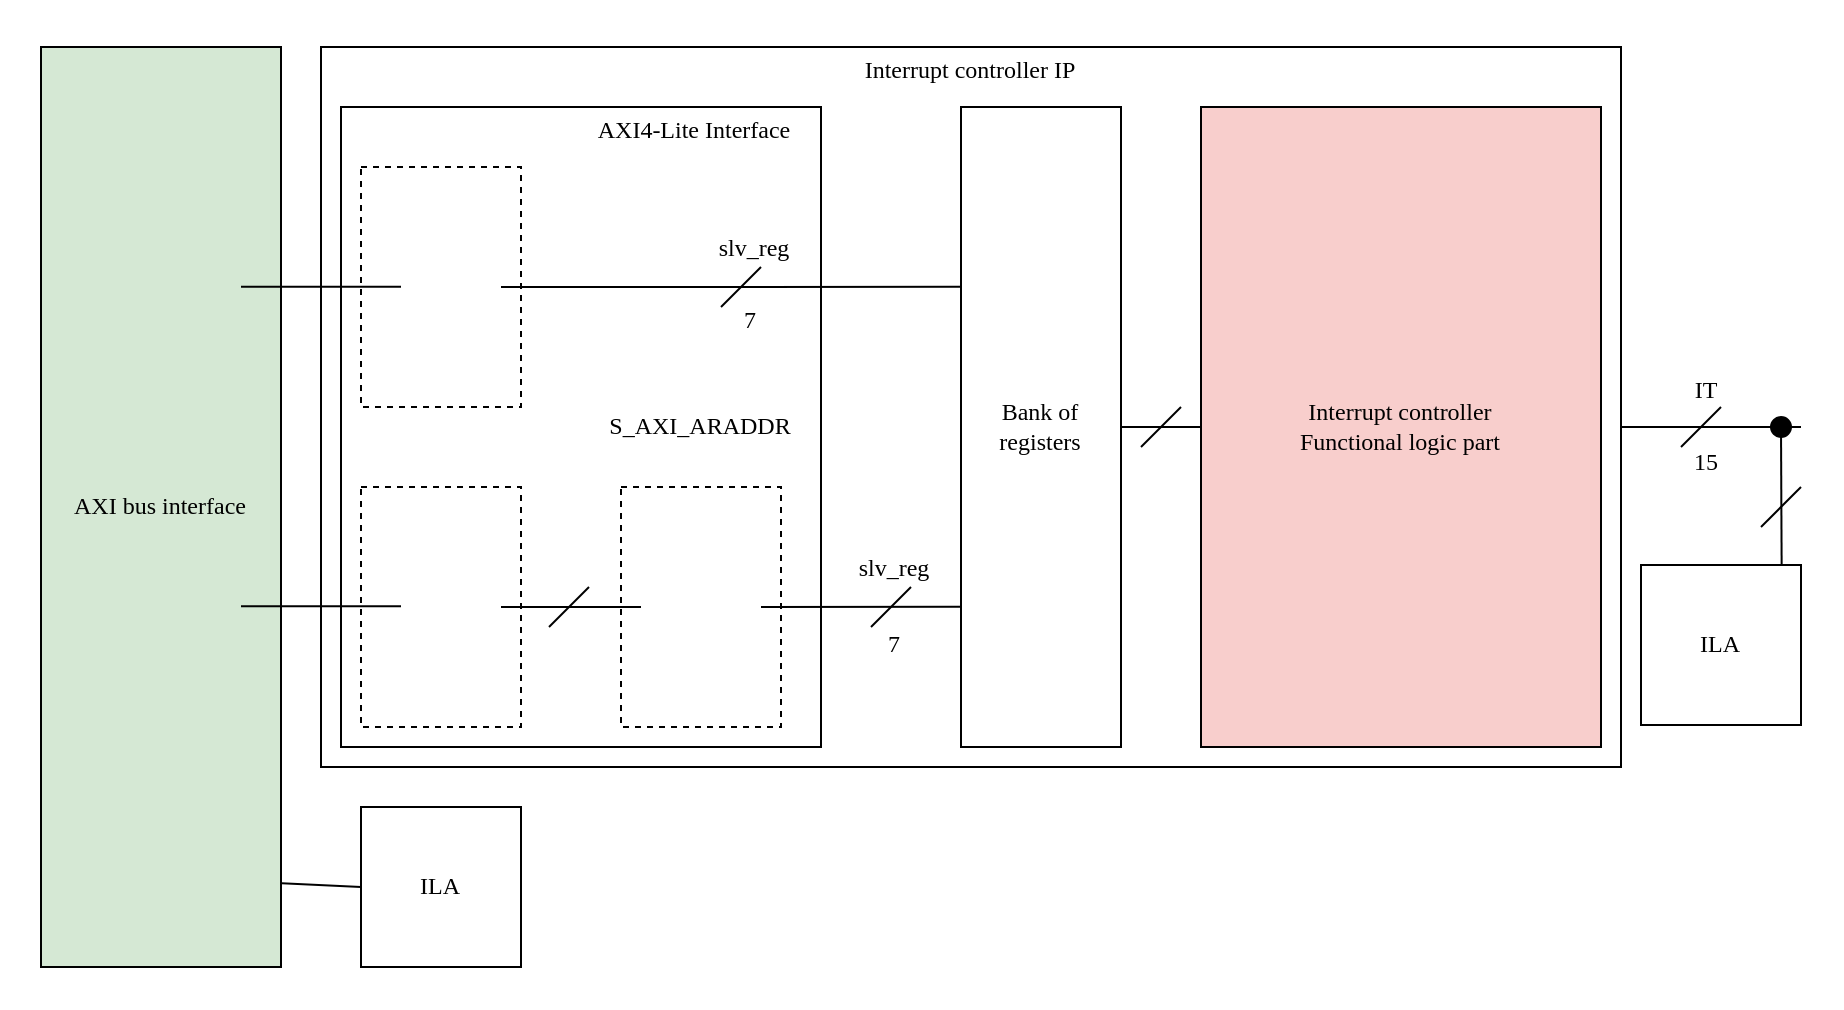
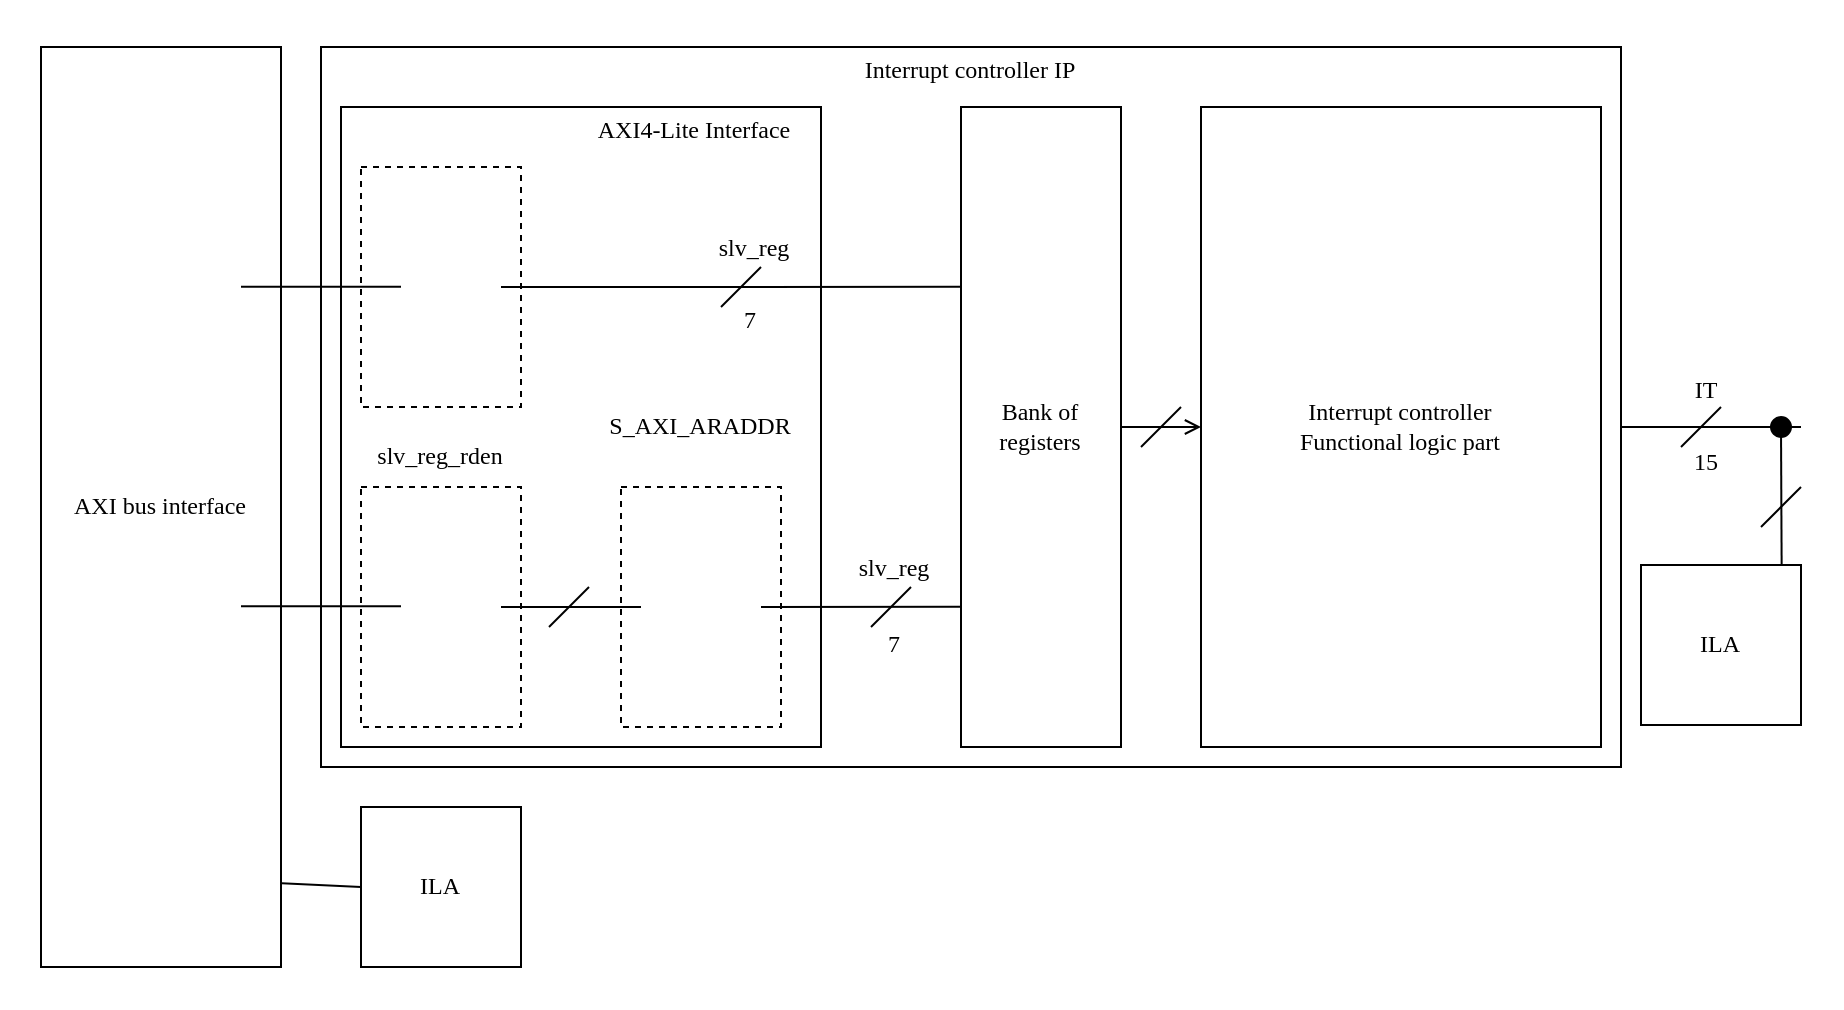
(1194, 427) -> (1192, 427)
(1401, 427) -> (1401, 427)
none -> (441, 457)
(161, 507) -> (161, 507)
